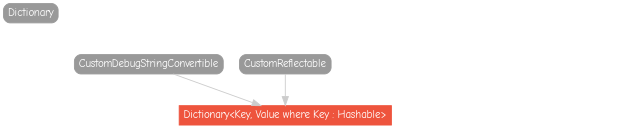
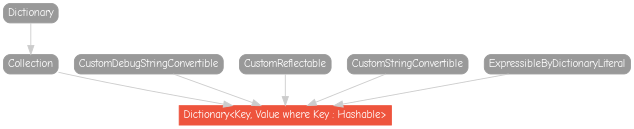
none -> (31, 64)
none -> (408, 64)
none -> (557, 64)
